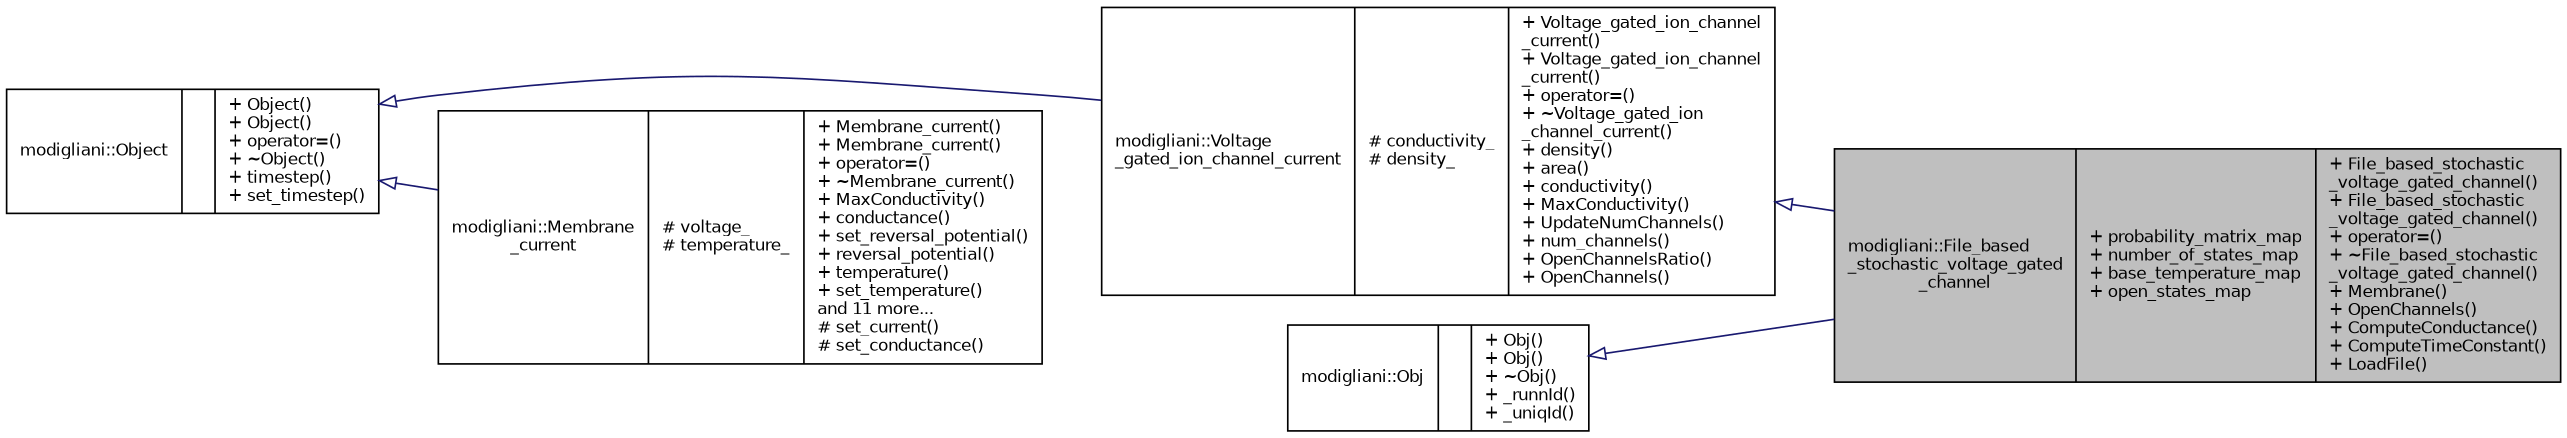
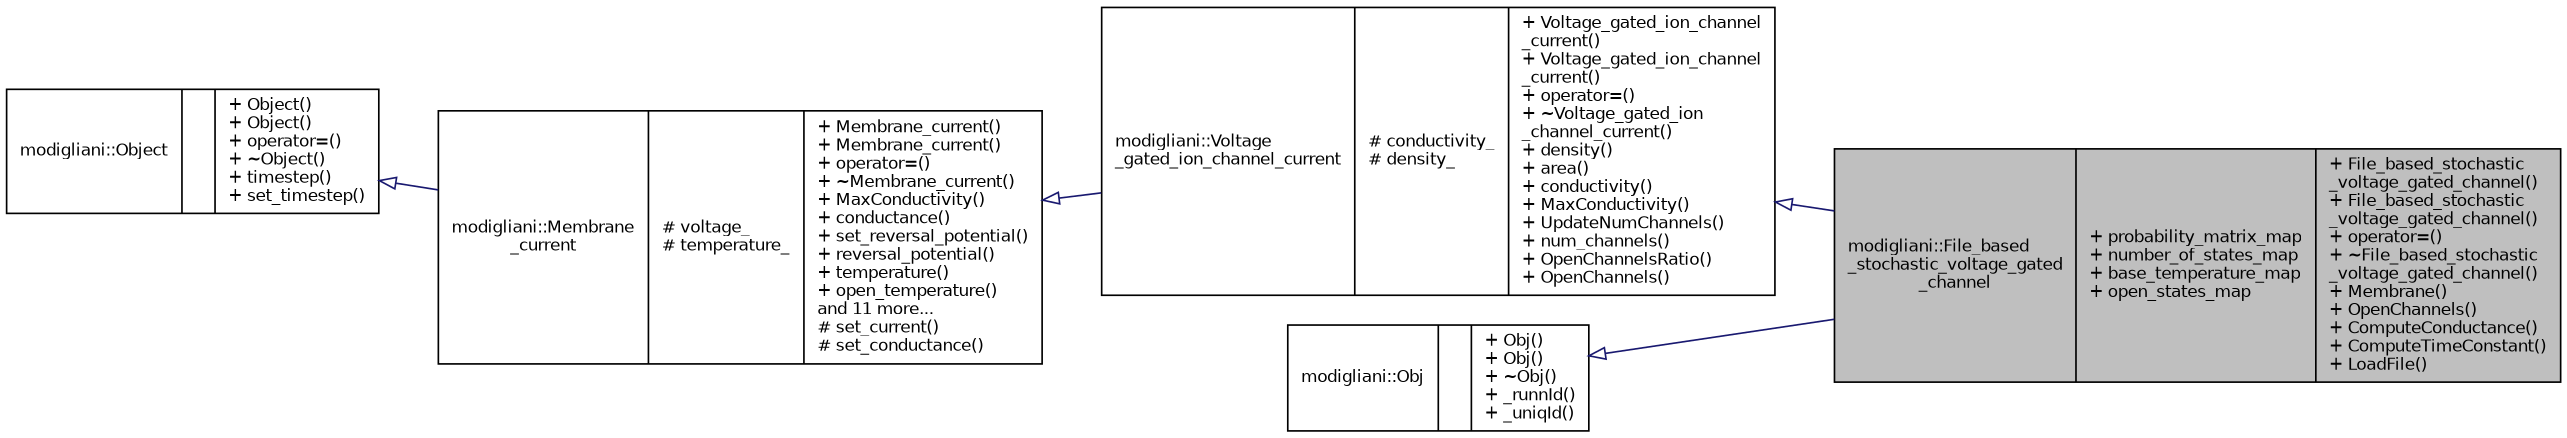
(748, 77) -> (1080, 195)
(900, 291) -> (907, 291)
